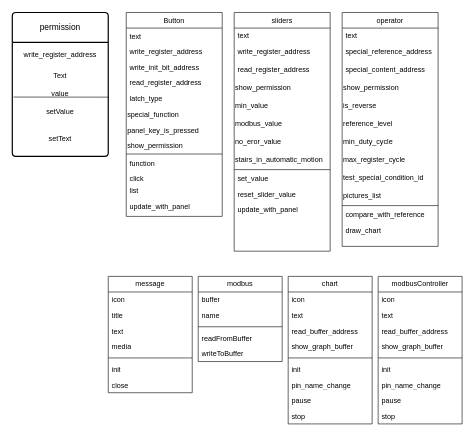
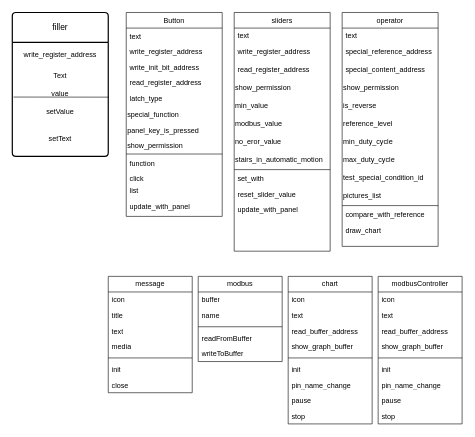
(60, 27) -> (60, 27)
(378, 159) -> (371, 159)
(255, 179) -> (253, 179)
